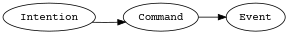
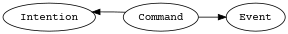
(105, 22) -> (113, 12)
